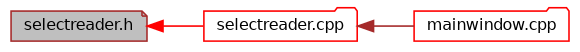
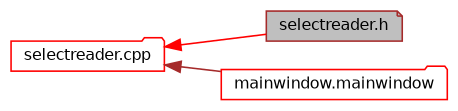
(183, 26) -> (224, 40)
(492, 26) -> (334, 85)
